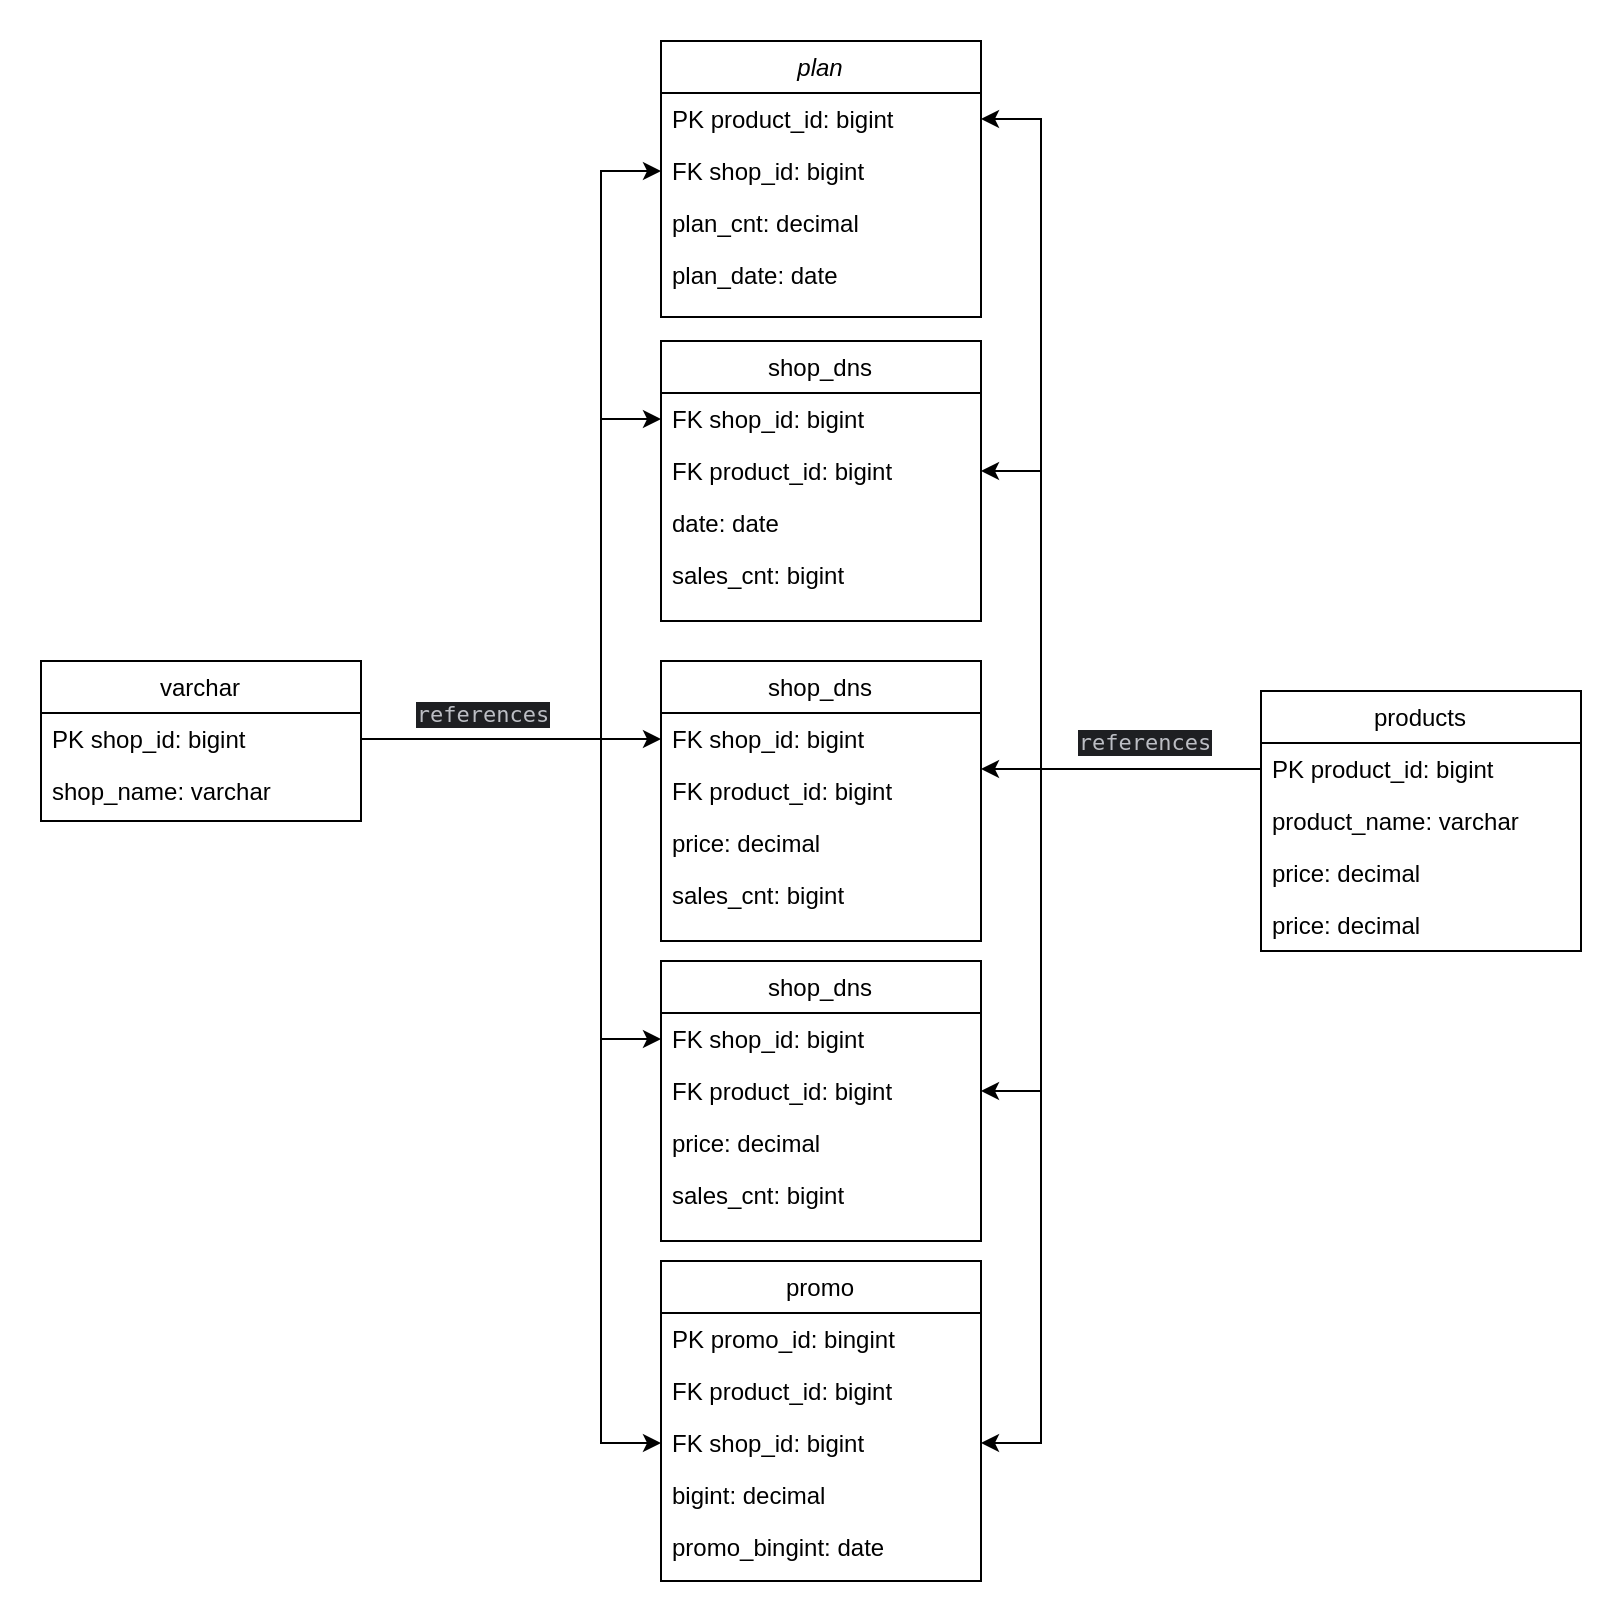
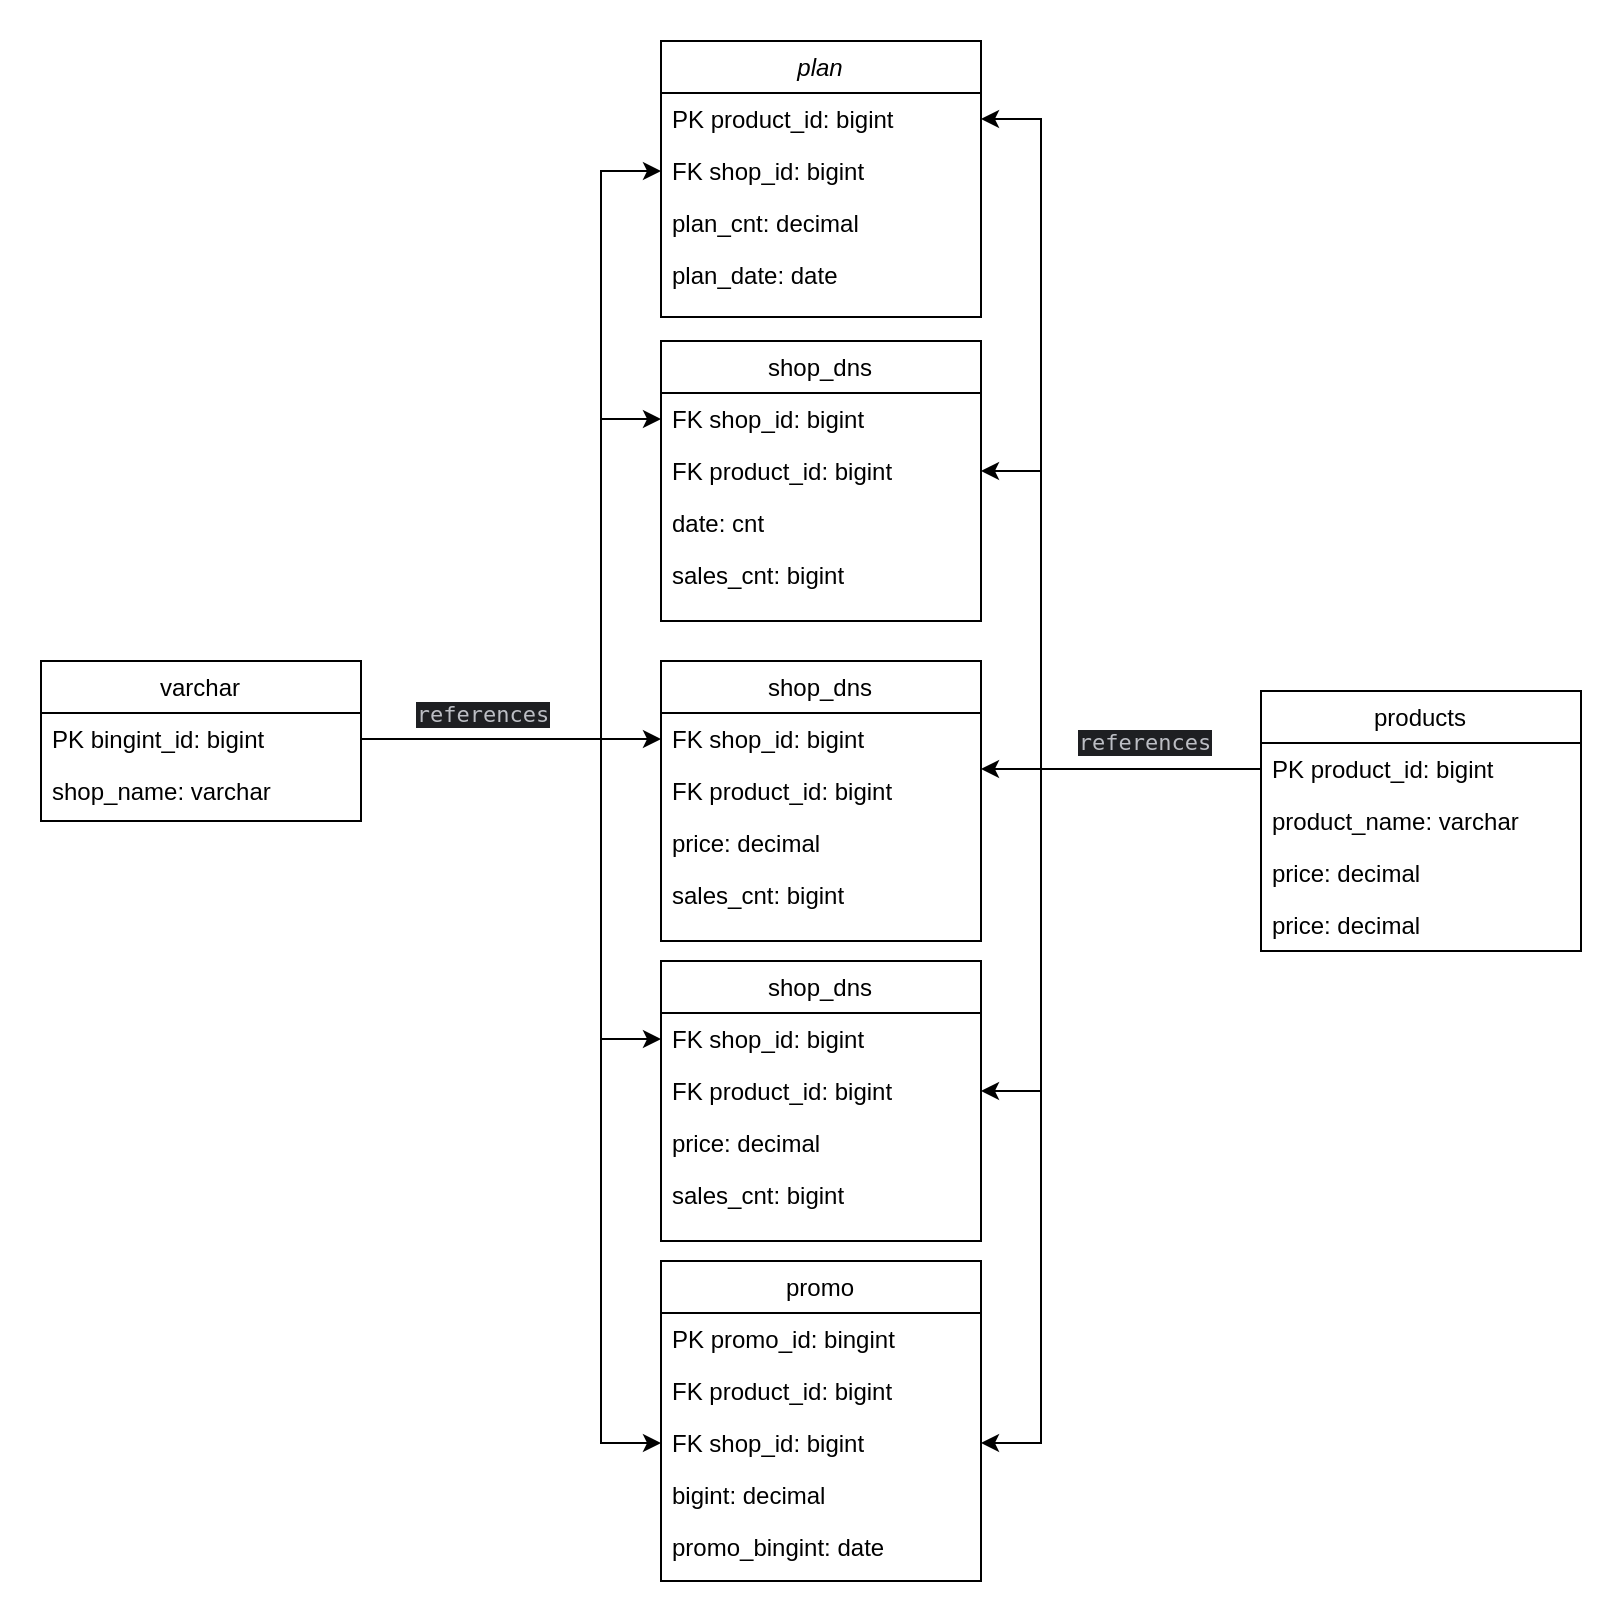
(733, 524) -> (726, 524)
(157, 740) -> (171, 740)
